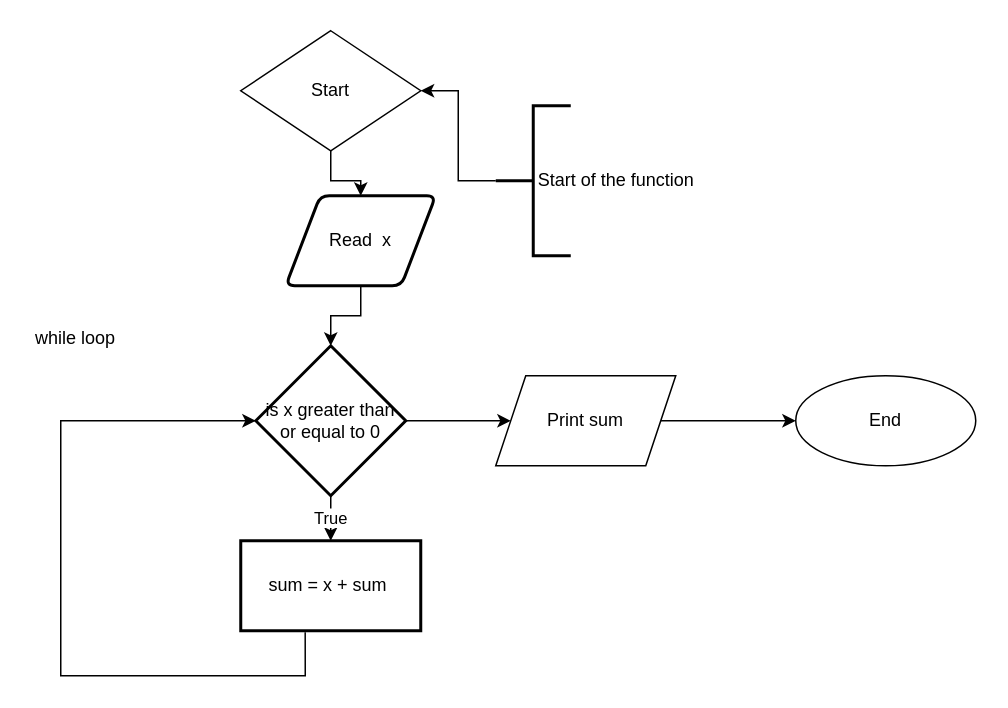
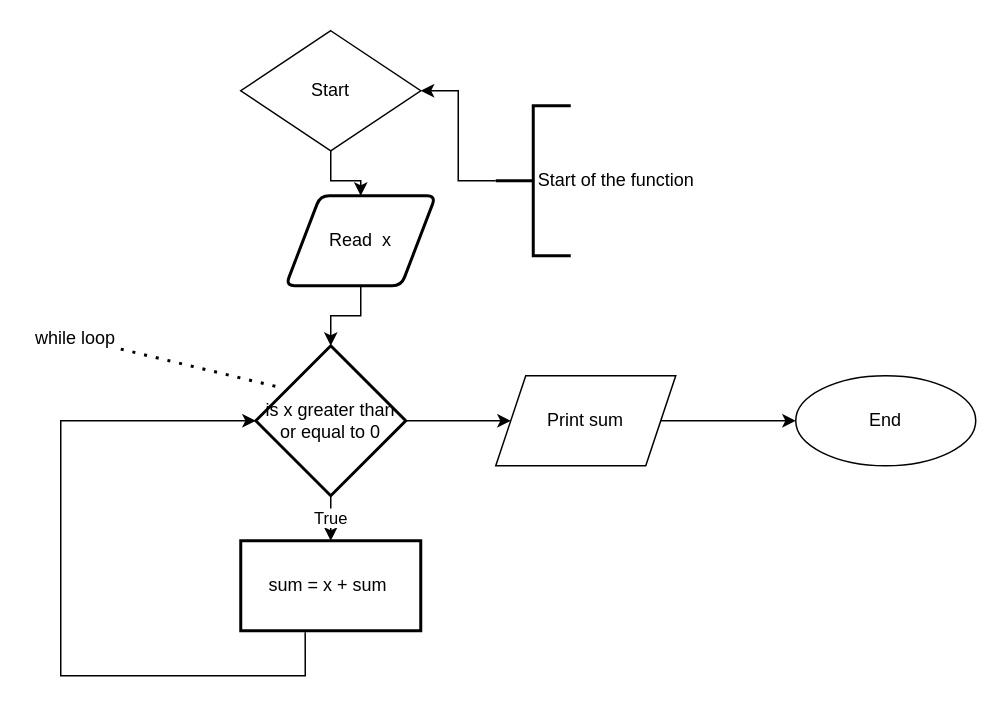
none -> (200, 368)
